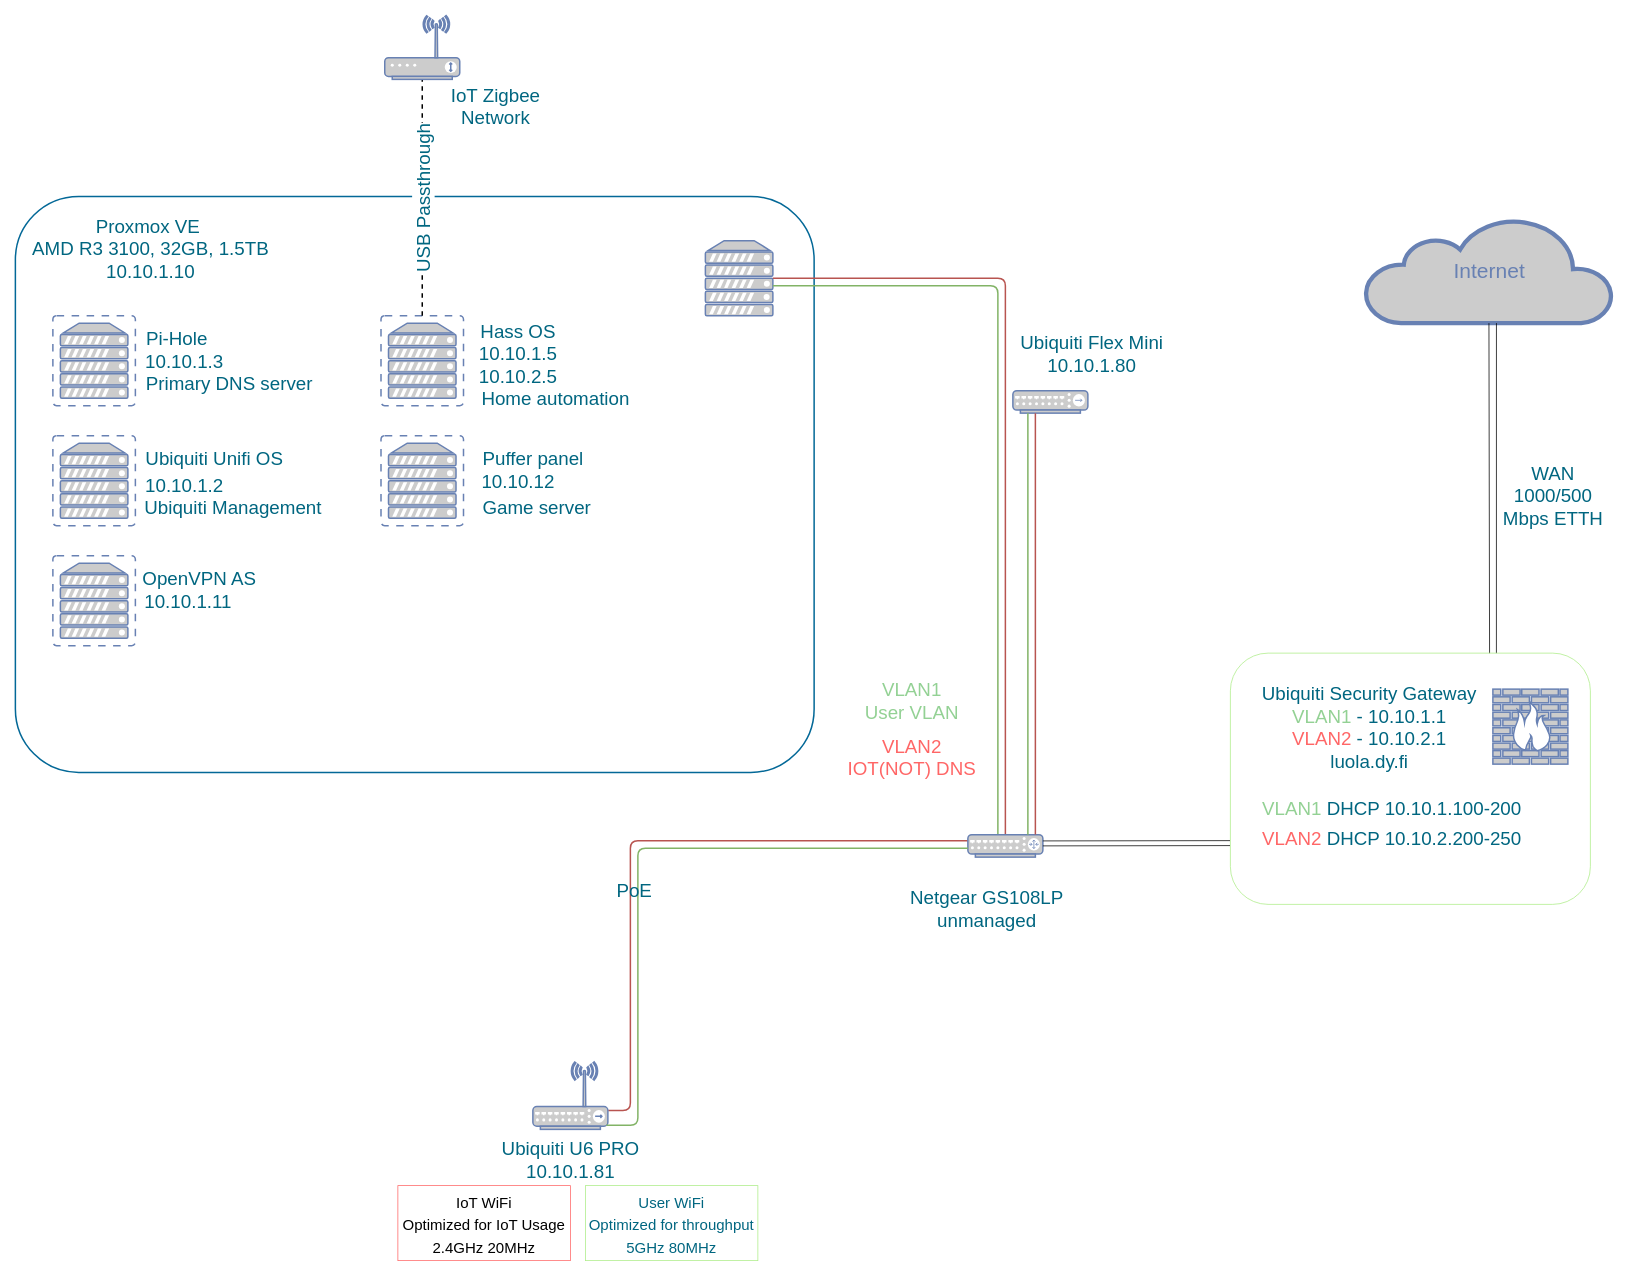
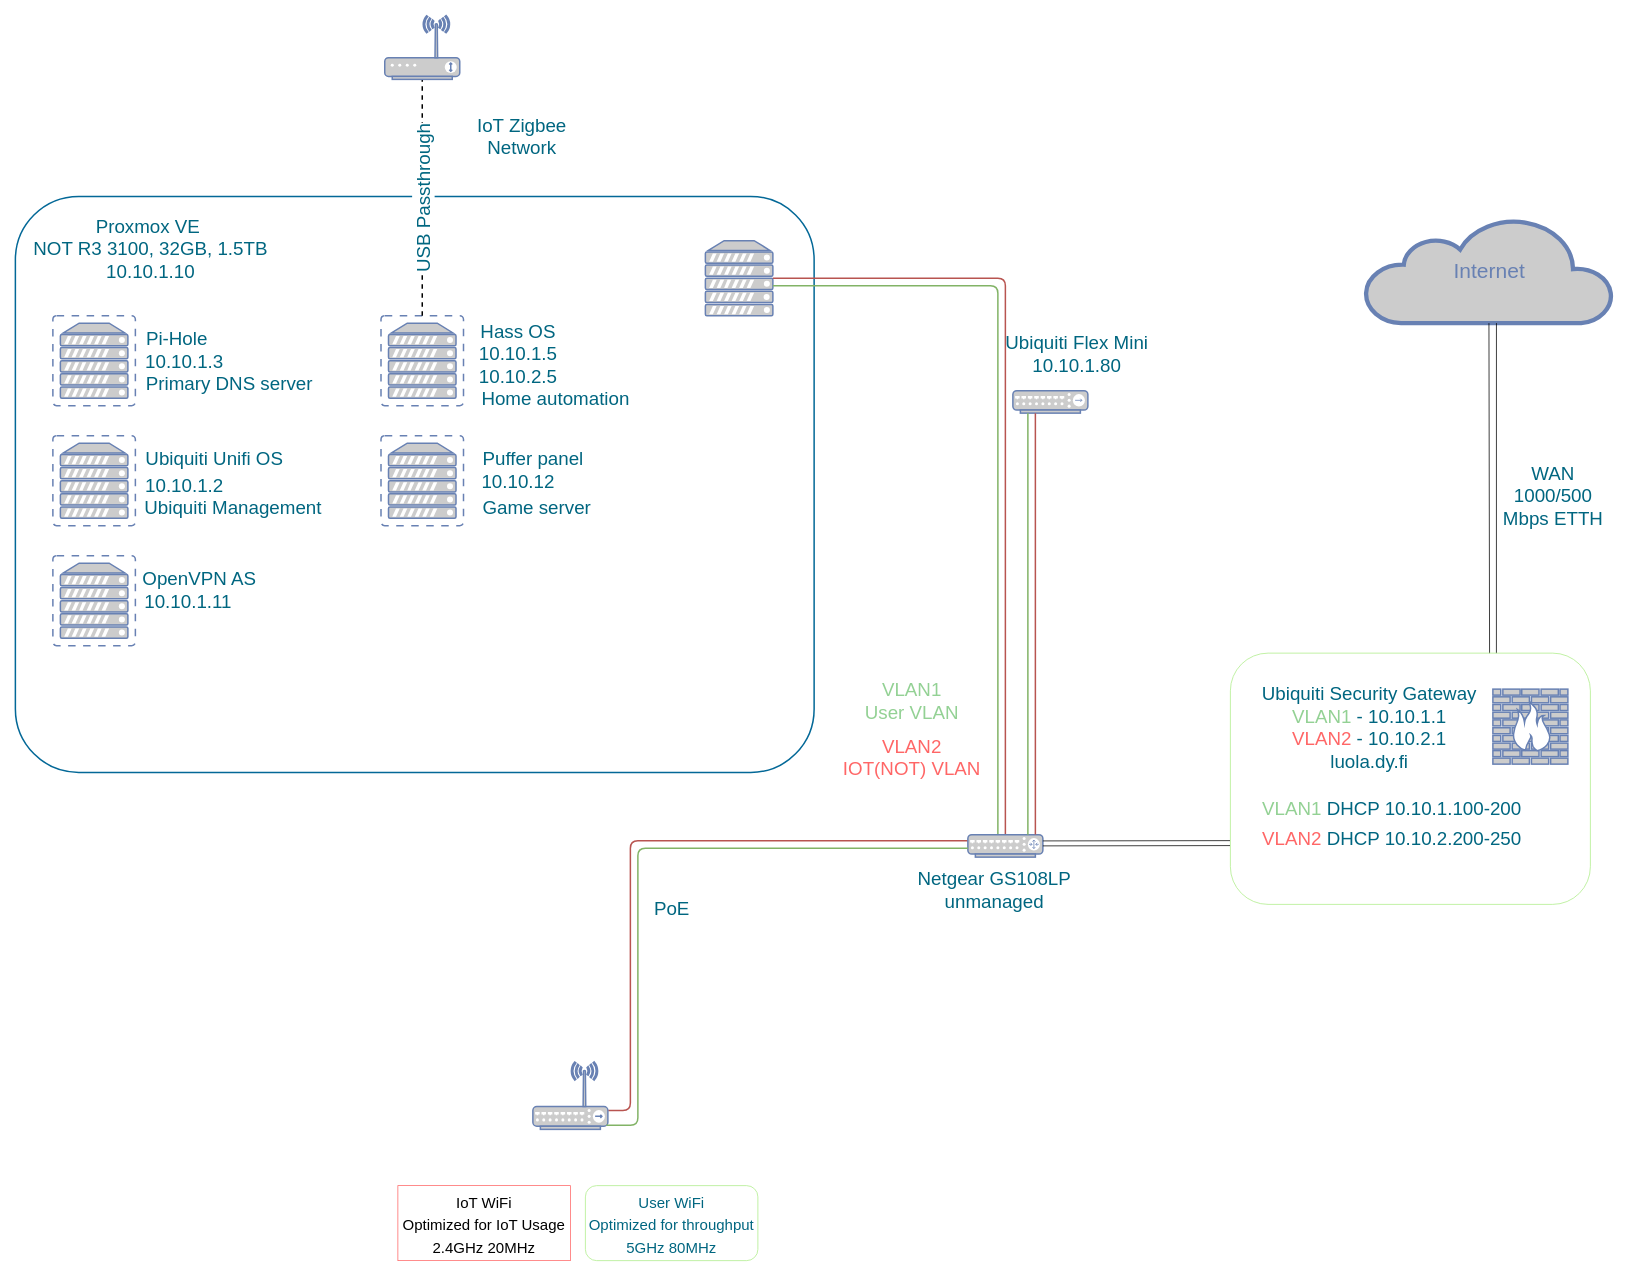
(495, 105) -> (522, 135)
(151, 248) -> (151, 248)
(1092, 353) -> (1077, 353)
(912, 756) -> (912, 756)
(634, 889) -> (672, 908)
(987, 908) -> (994, 889)
(570, 1159) -> none
(672, 1223) -> (672, 1223)
